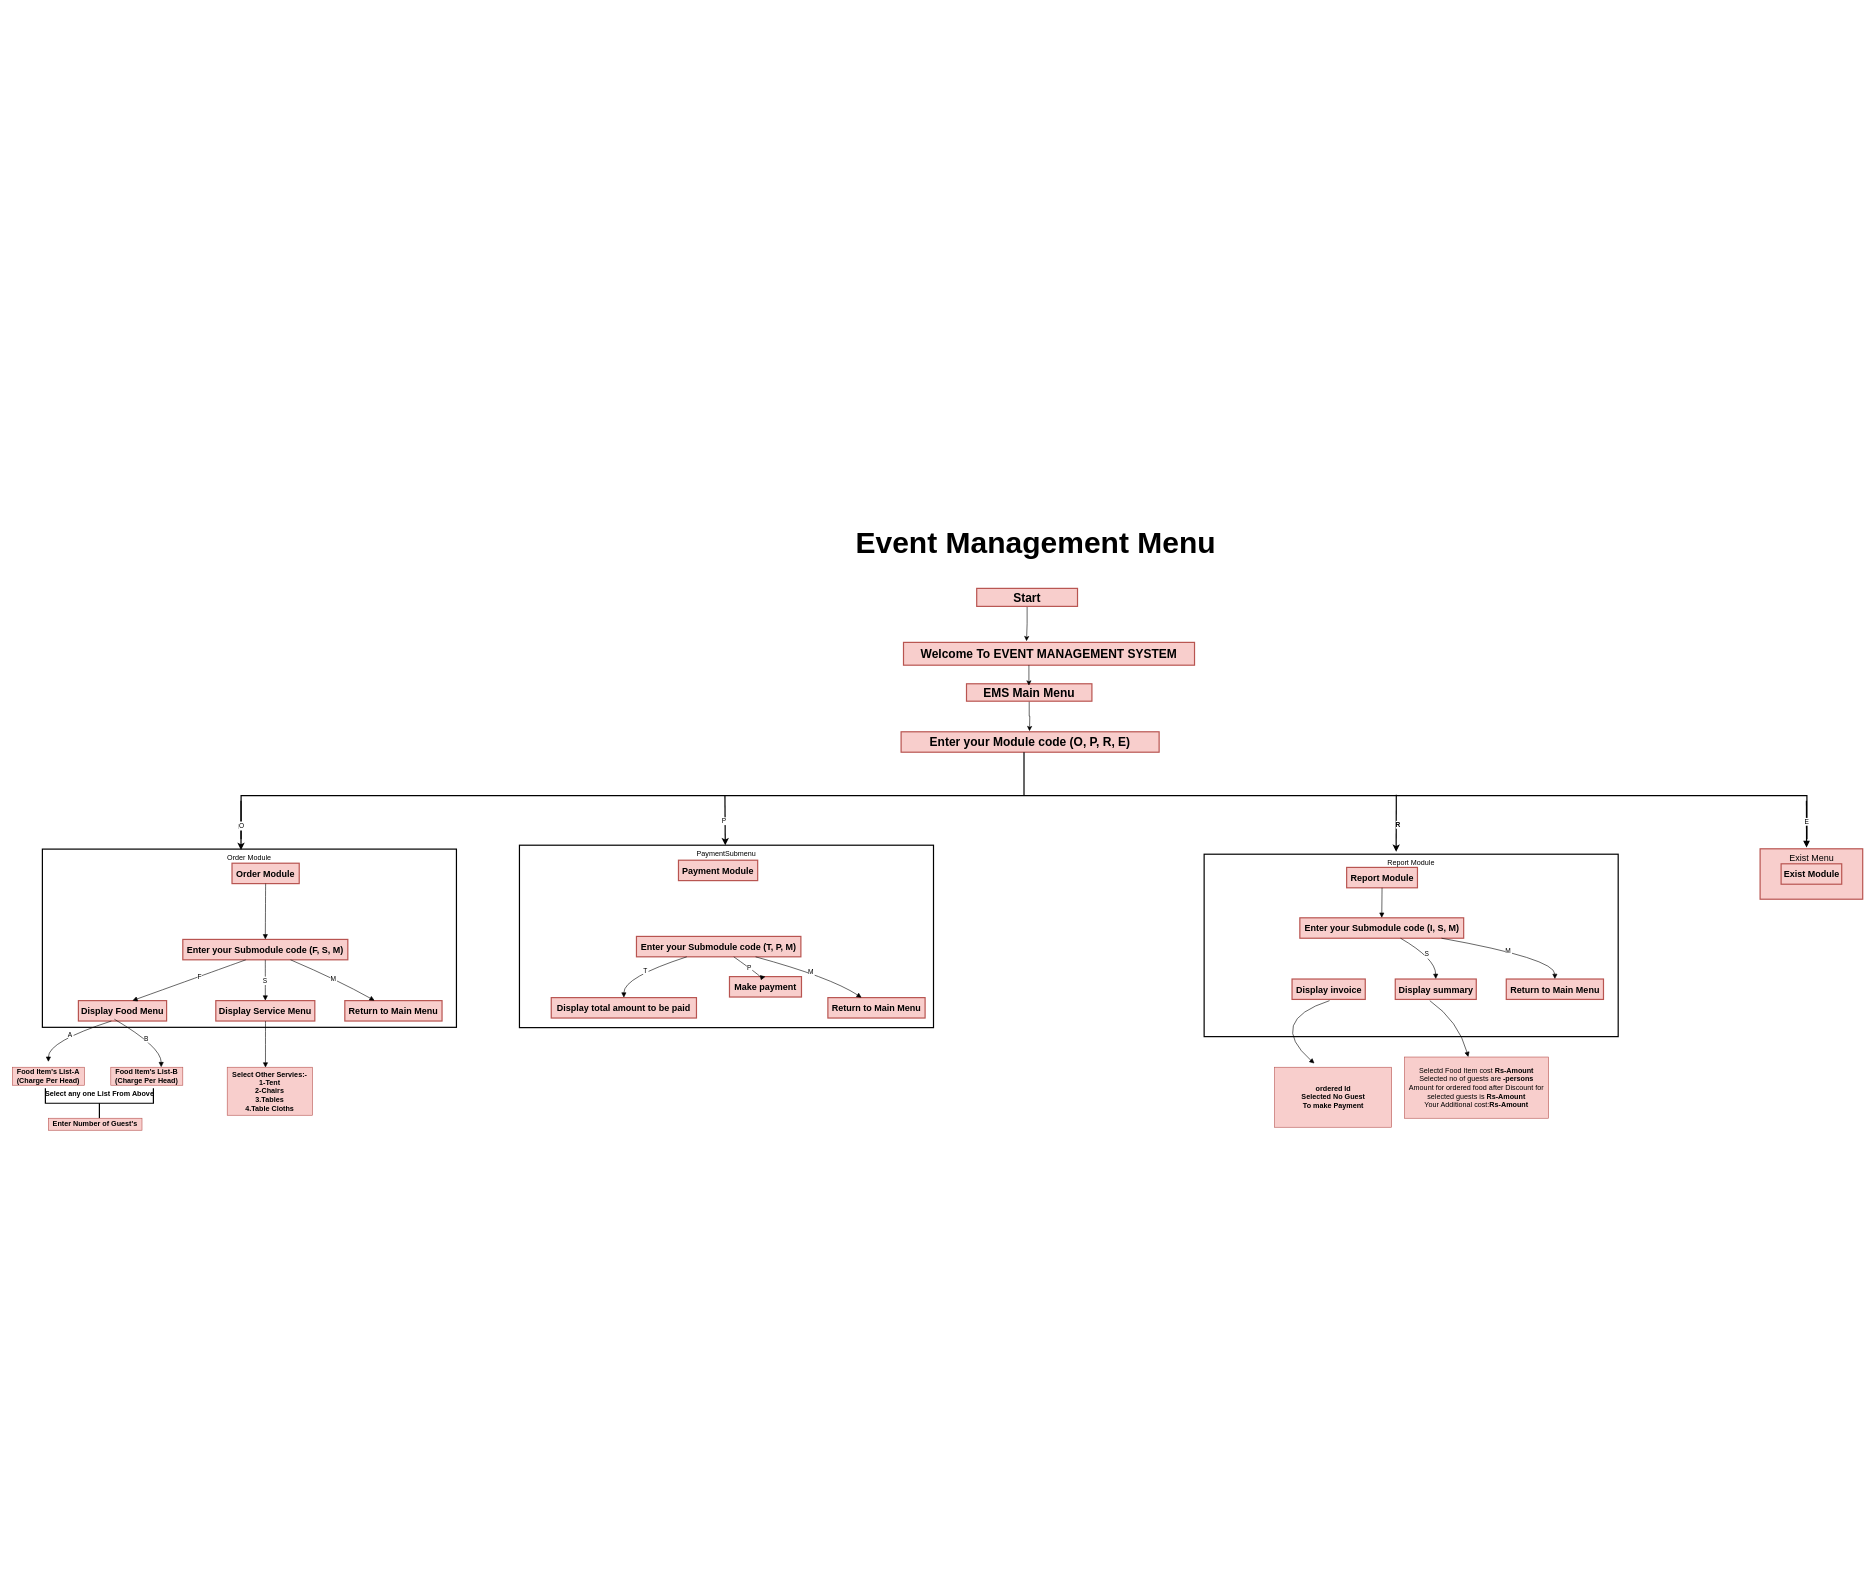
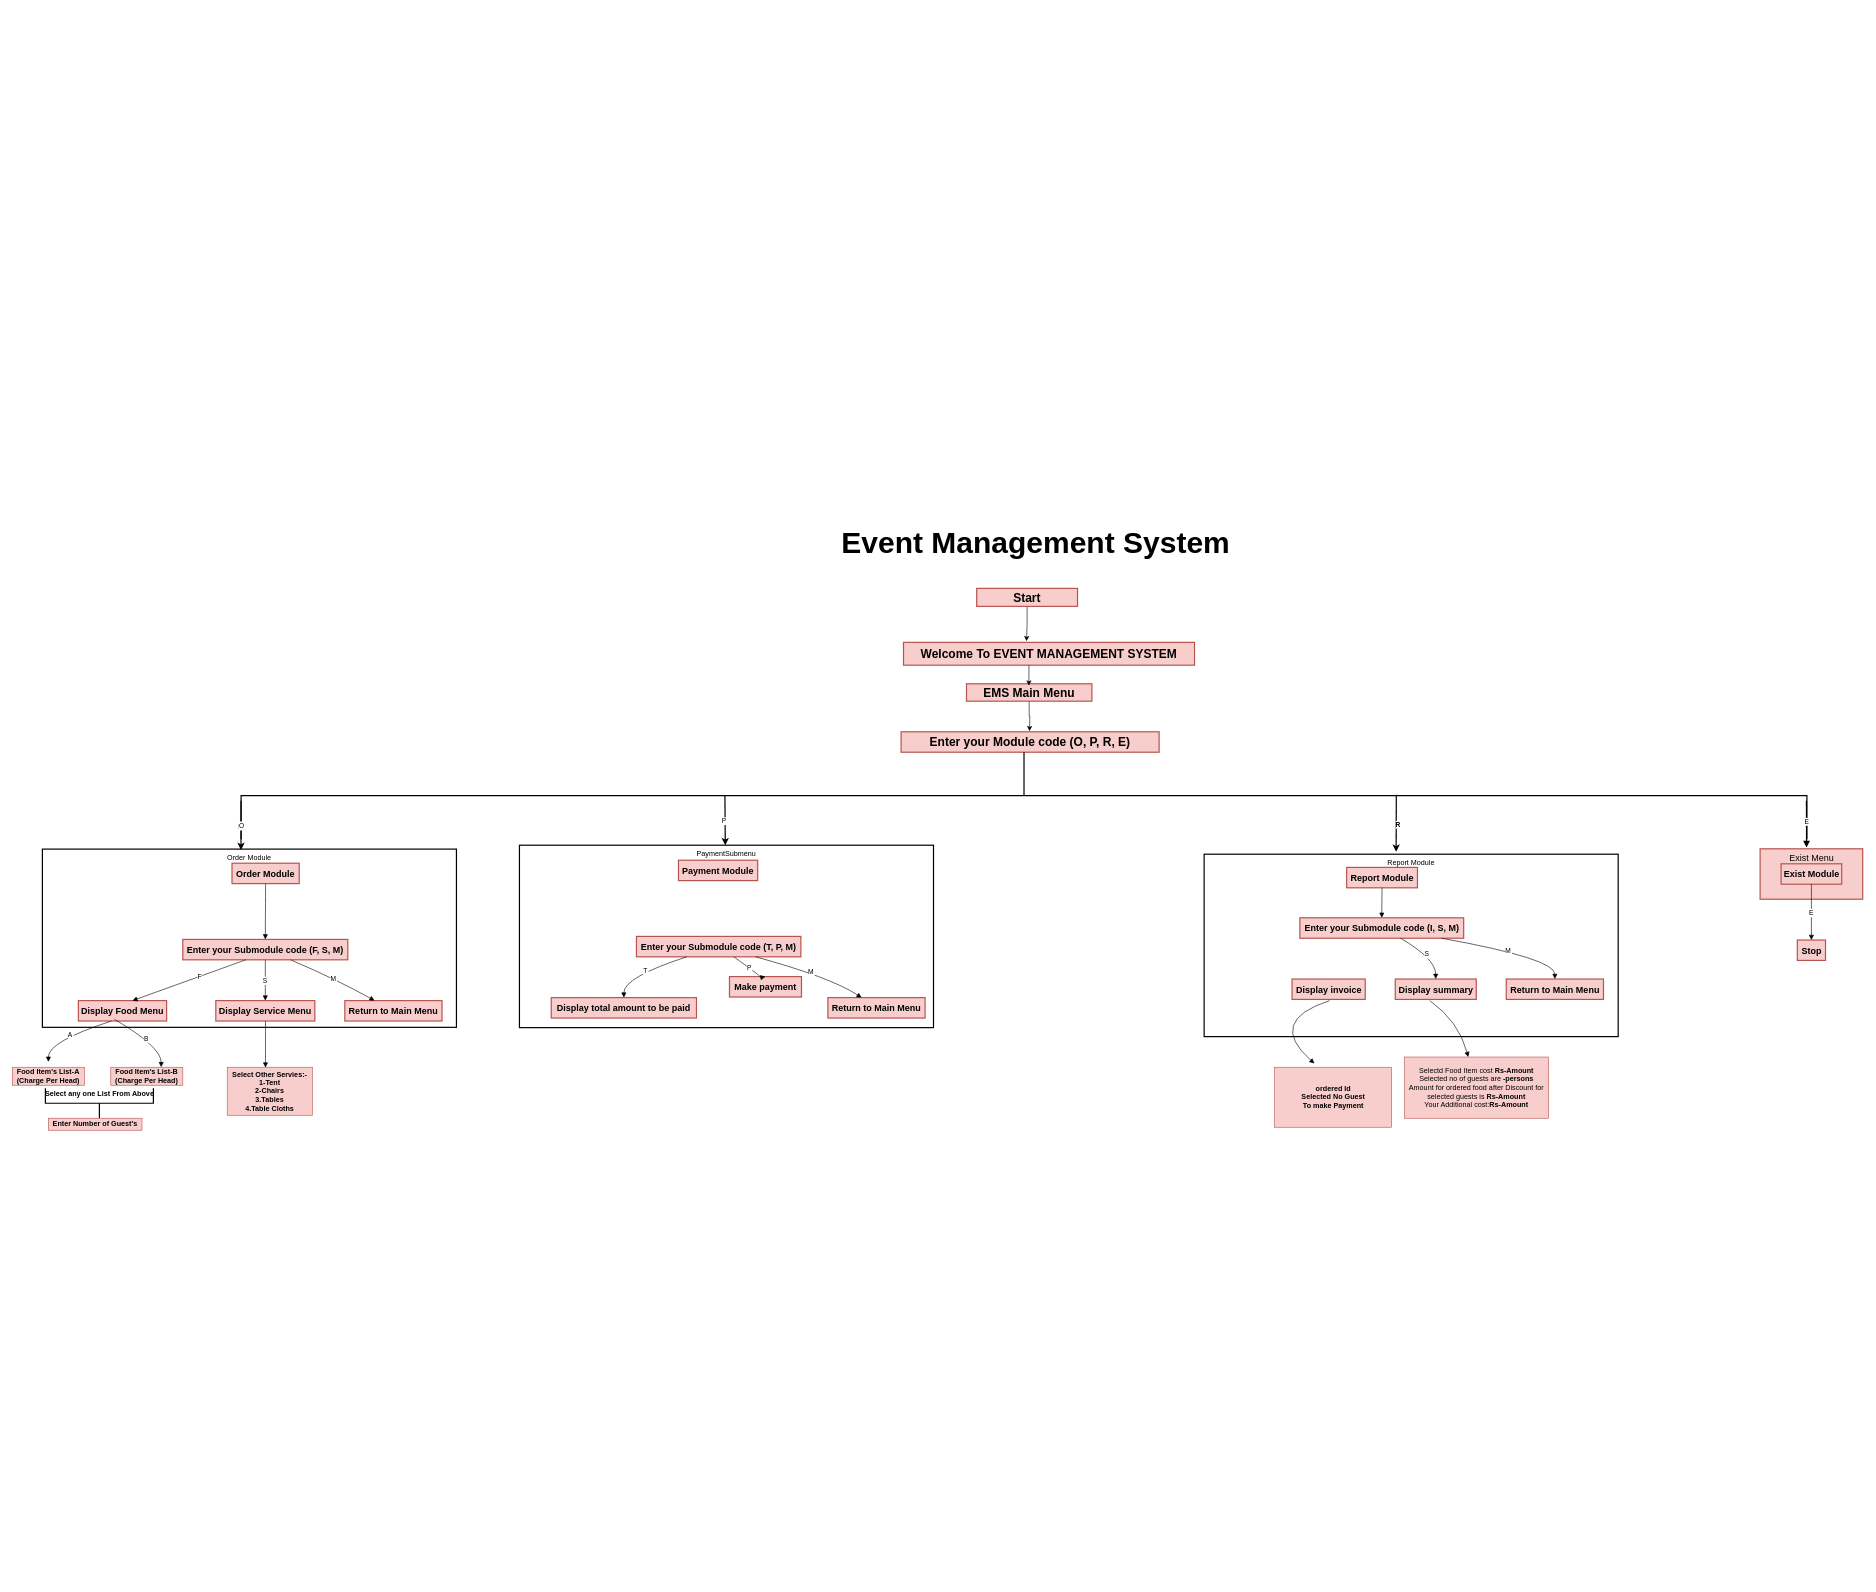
(1036, 542) -> (1036, 542)
none -> (1811, 910)
none -> (1811, 950)
